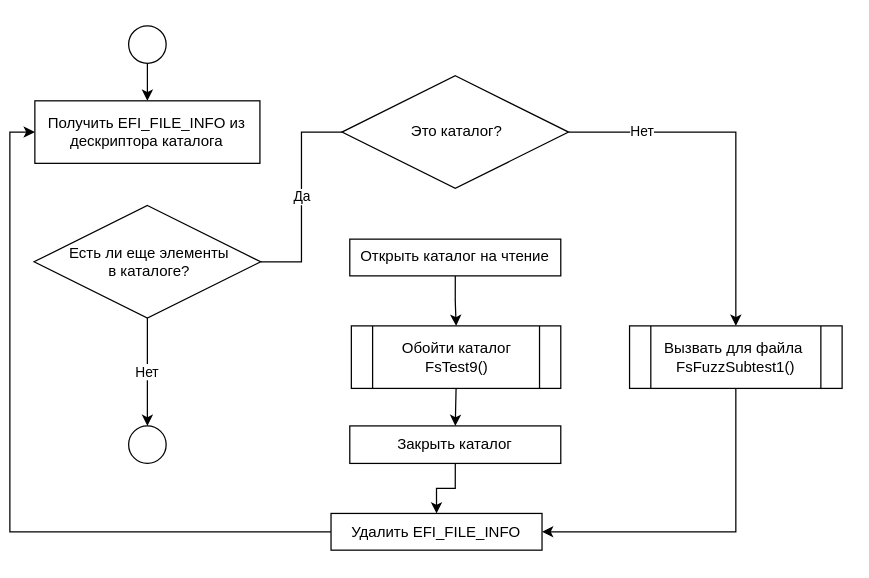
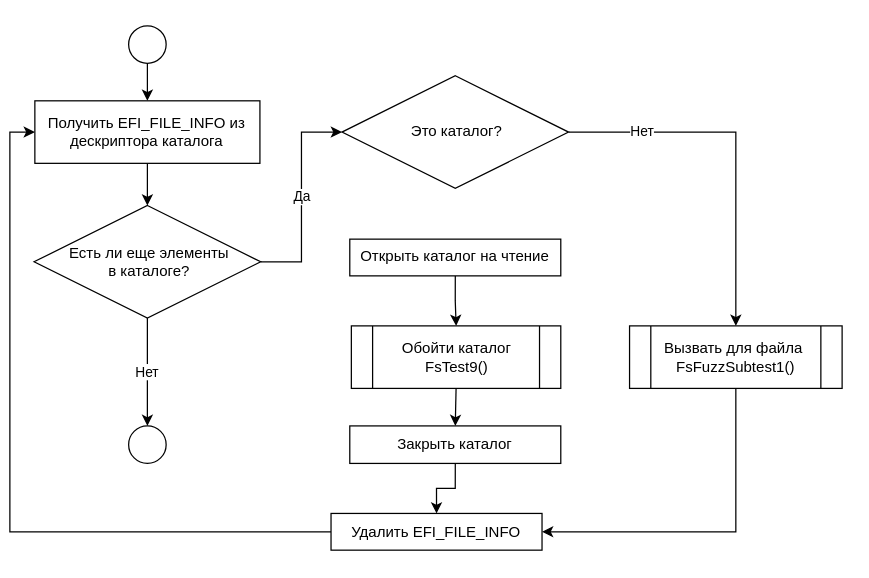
(335, 132) -> (332, 132)
none -> (147, 180)
